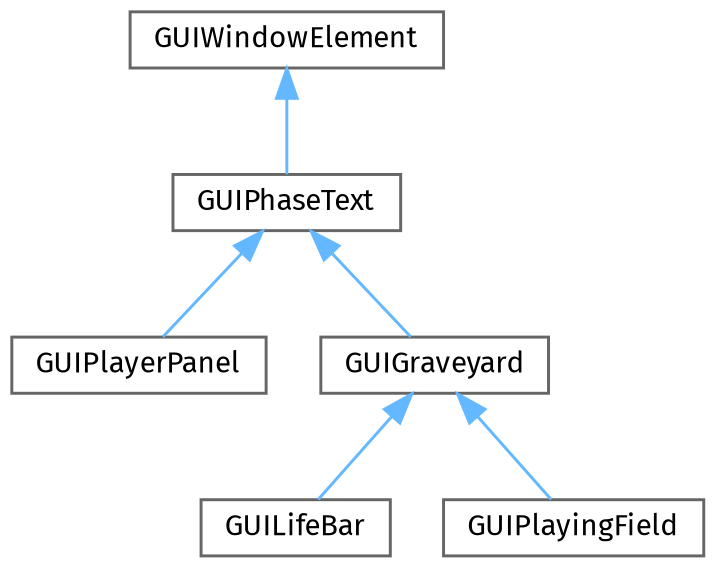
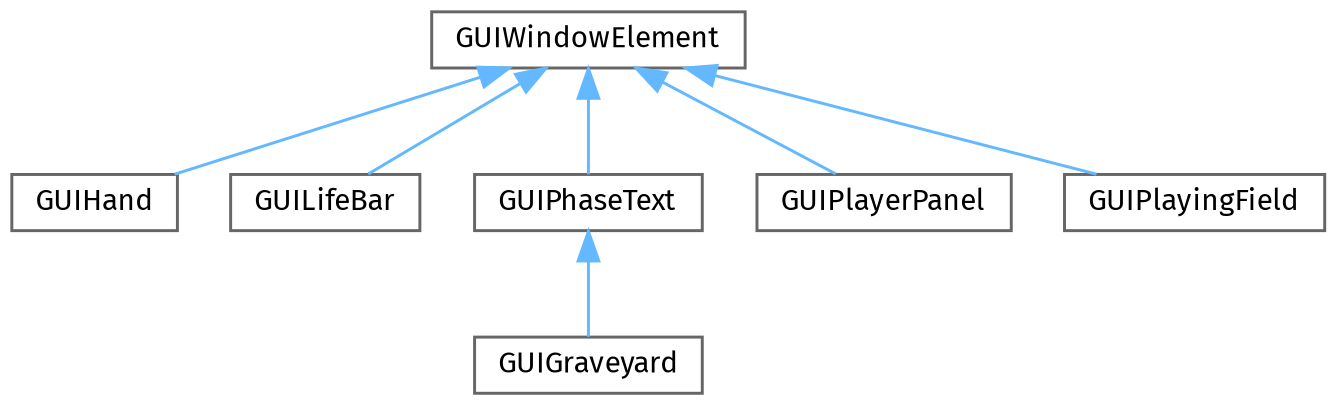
none -> (95, 203)
(202, 295) -> (749, 128)
(355, 458) -> (444, 129)
(514, 458) -> (906, 125)
